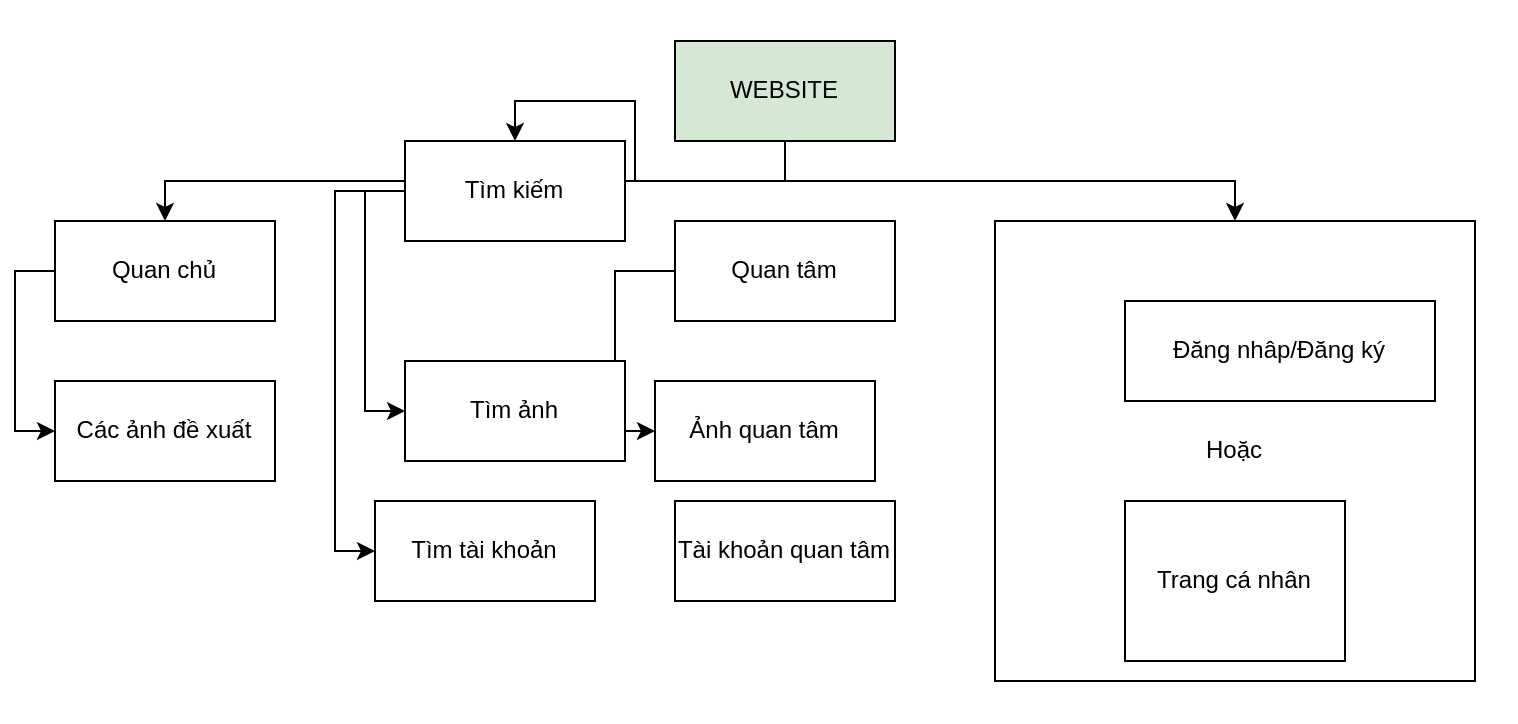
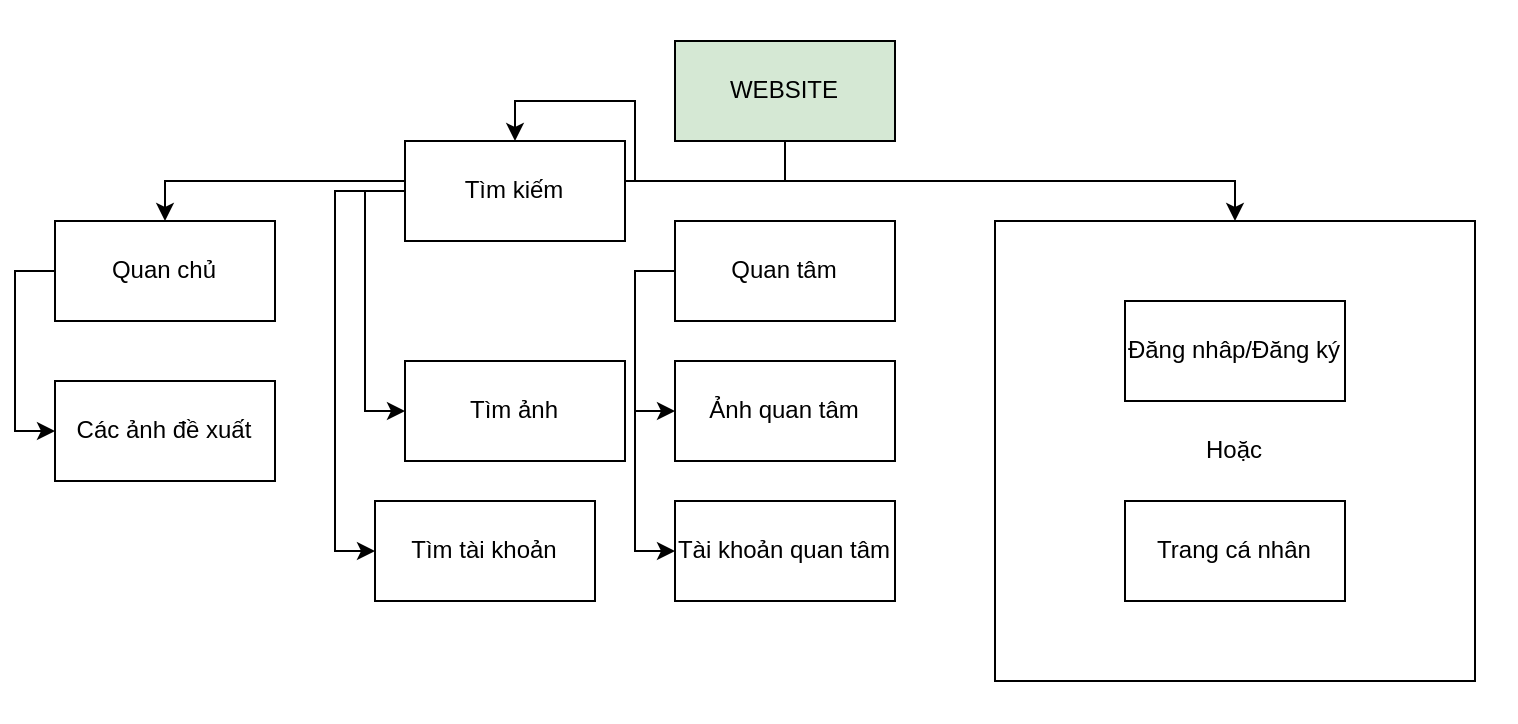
(1280, 351) -> (1235, 351)
(765, 431) -> (785, 411)
none -> (635, 496)
(1235, 581) -> (1235, 551)
